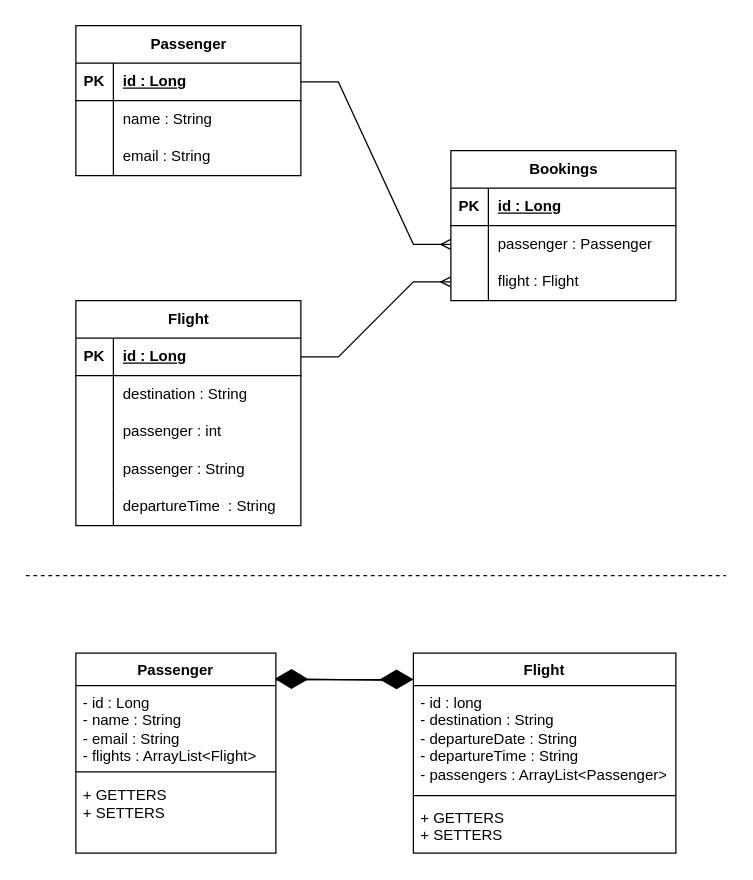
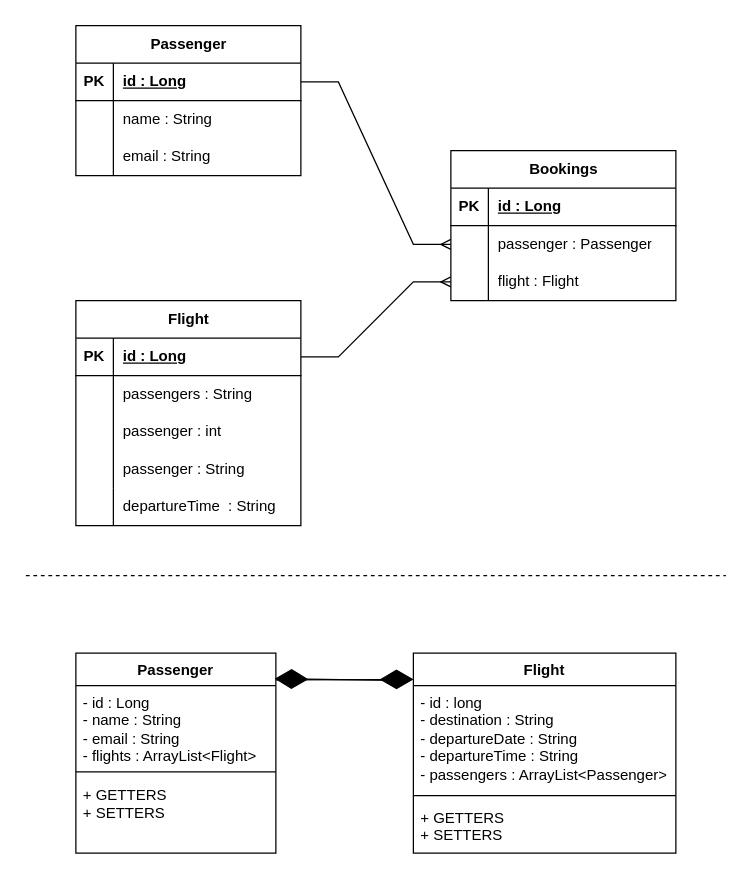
(195, 394) -> (195, 394)
